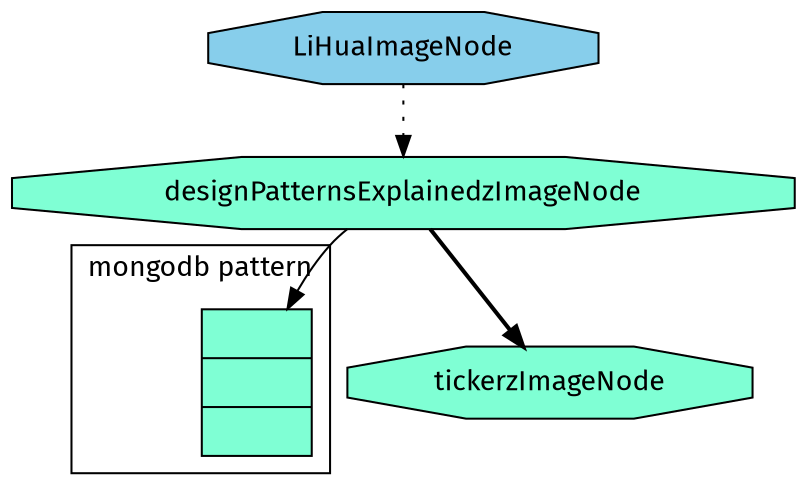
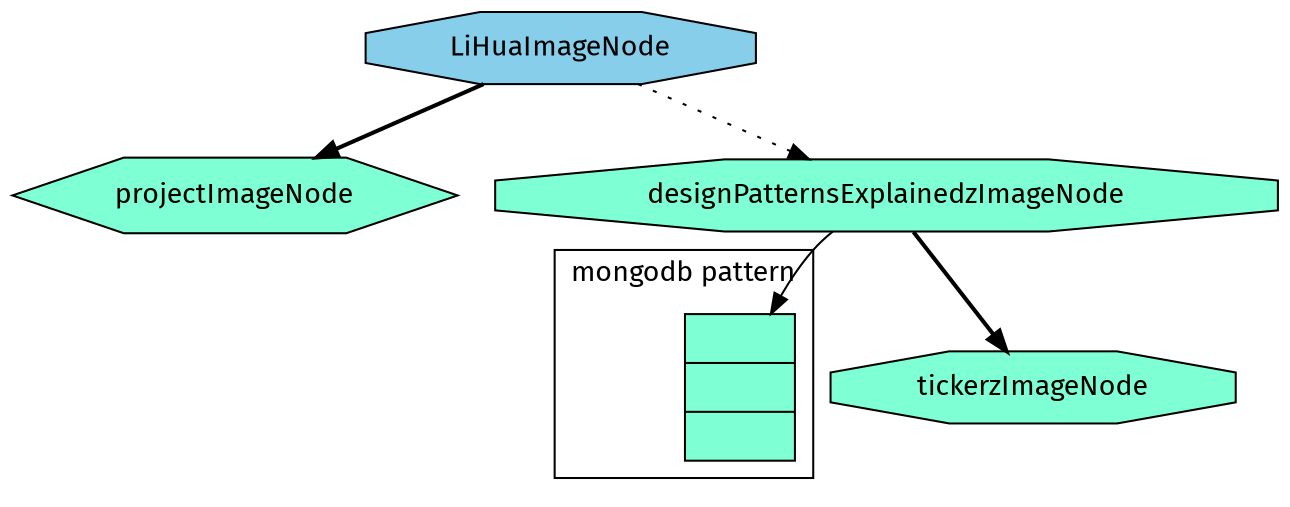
none -> (235, 195)
